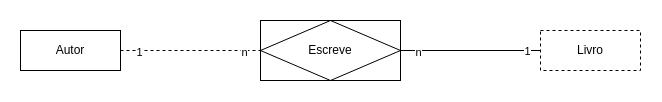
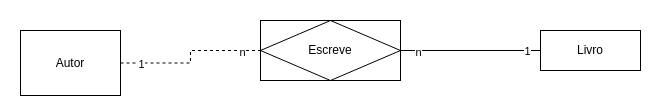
(71, 51) -> (71, 63)
(591, 51) -> (591, 51)
